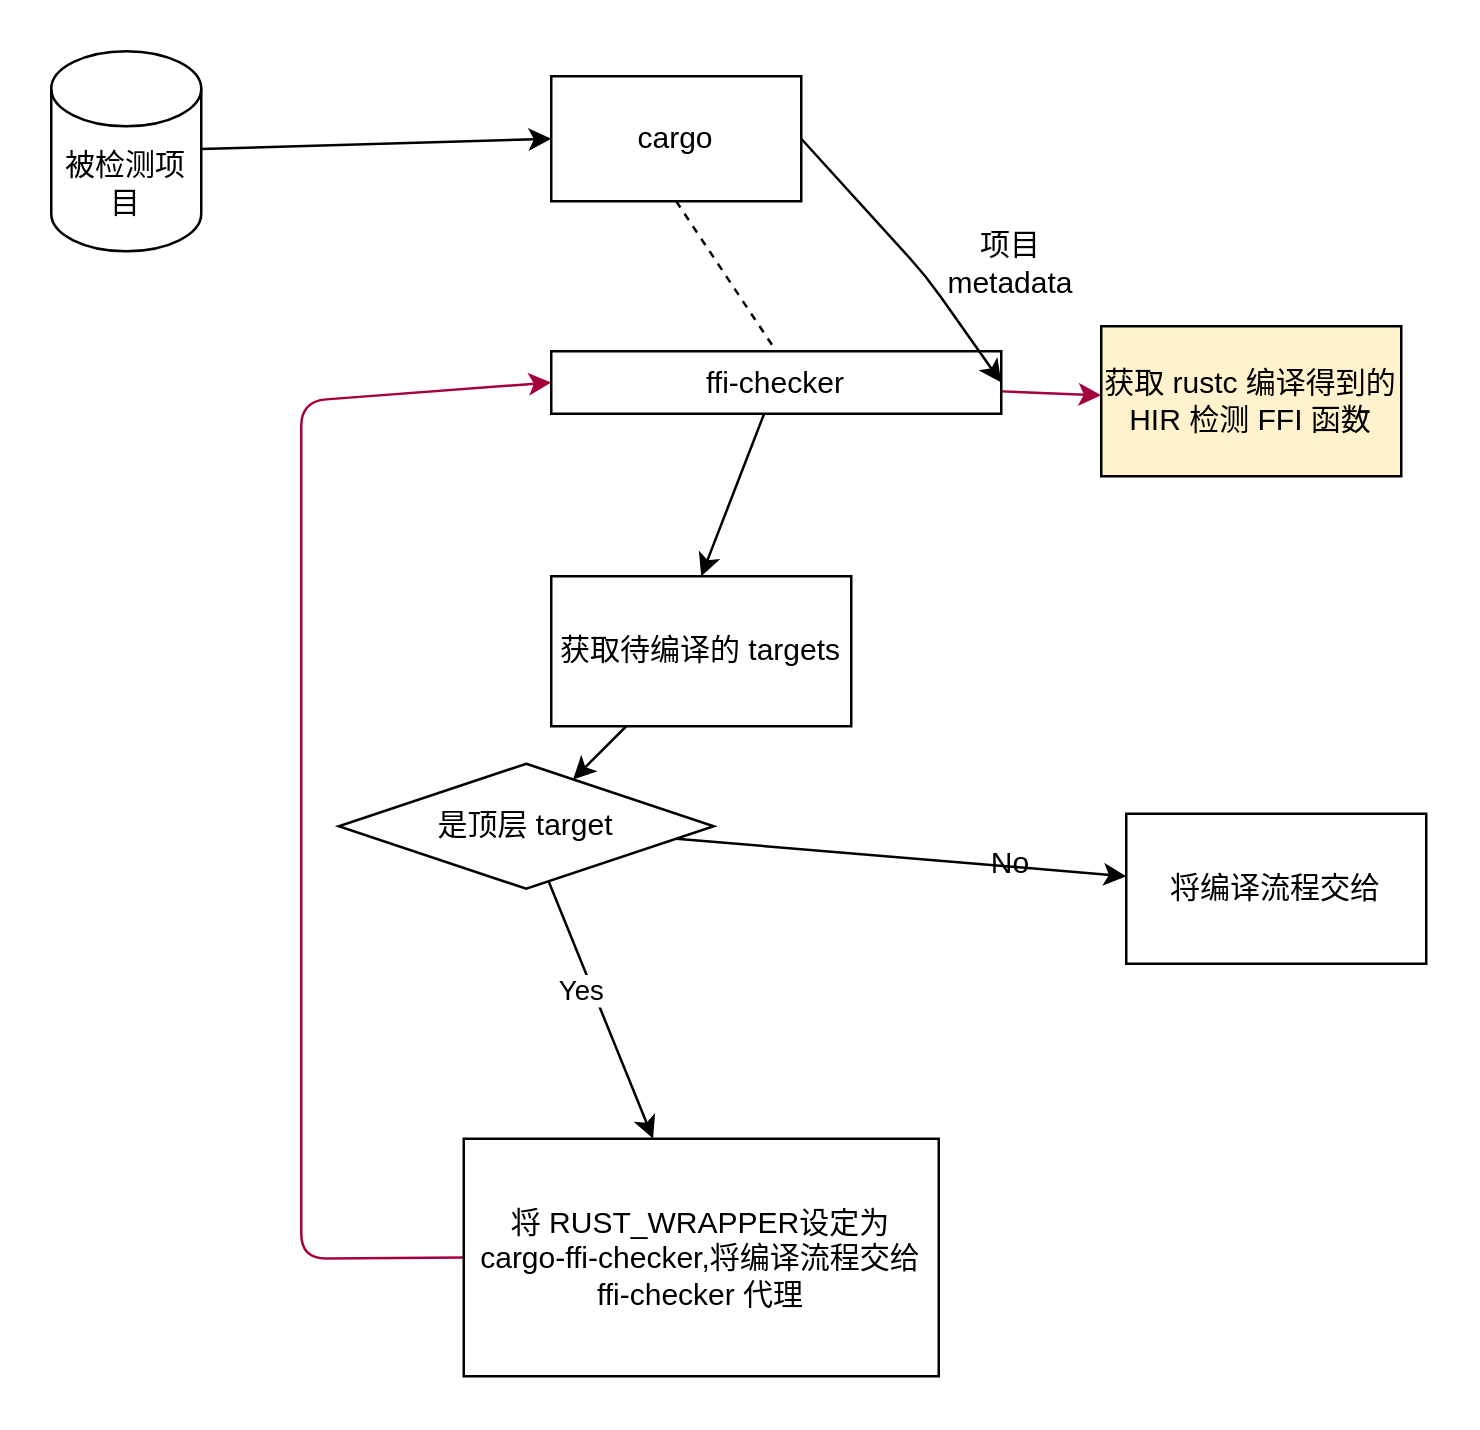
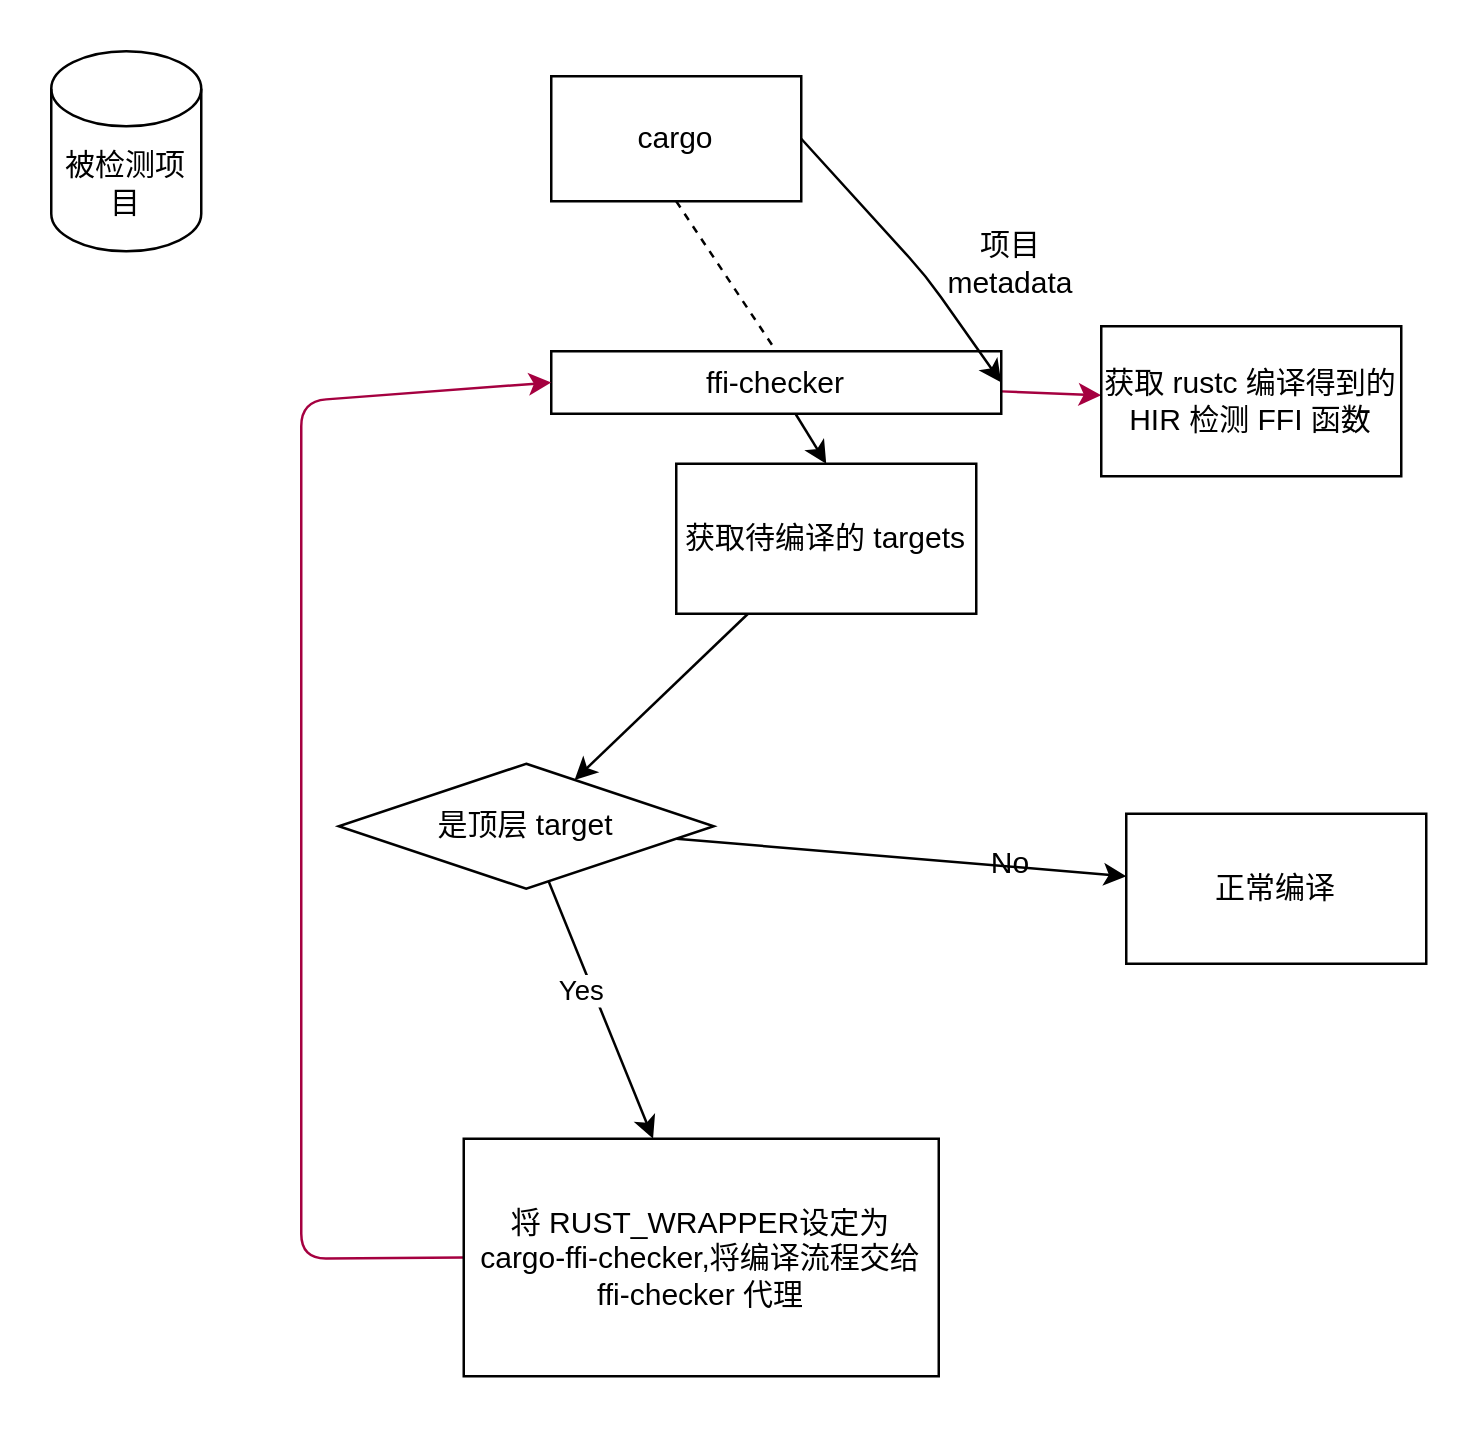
(368, 144) -> none
(1251, 401) -> (1251, 401)
(701, 651) -> (826, 539)
(1276, 889) -> (1276, 889)
